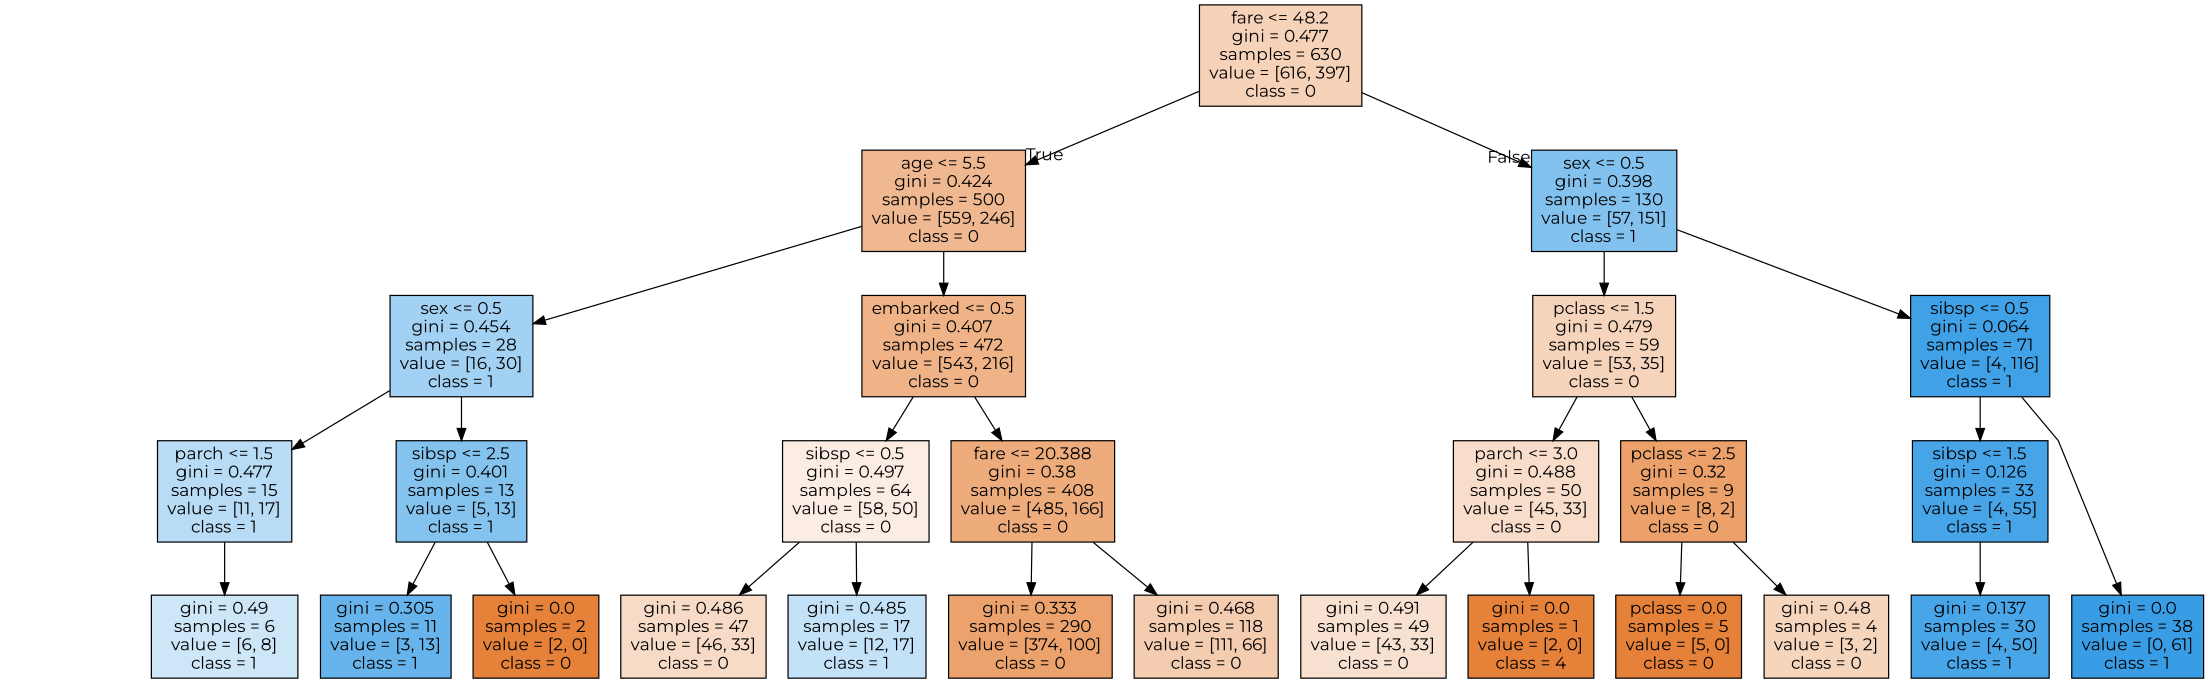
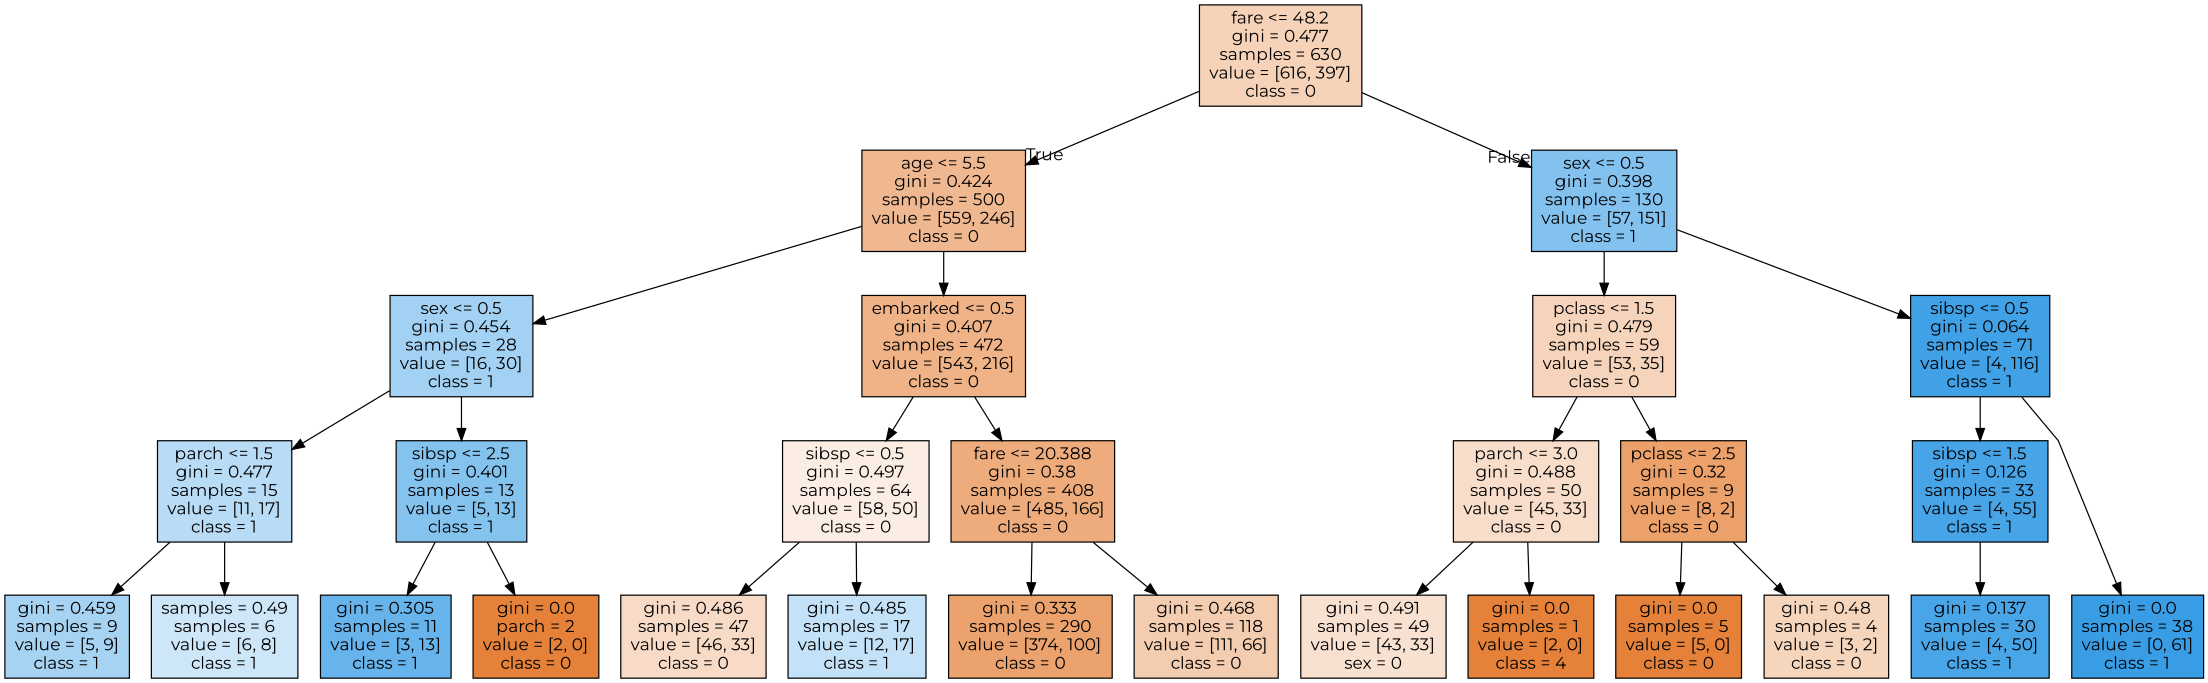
none -> (67, 637)
(225, 637) -> (225, 637)
(536, 637) -> (536, 637)
(1373, 637) -> (1373, 637)
(1679, 637) -> (1679, 637)
